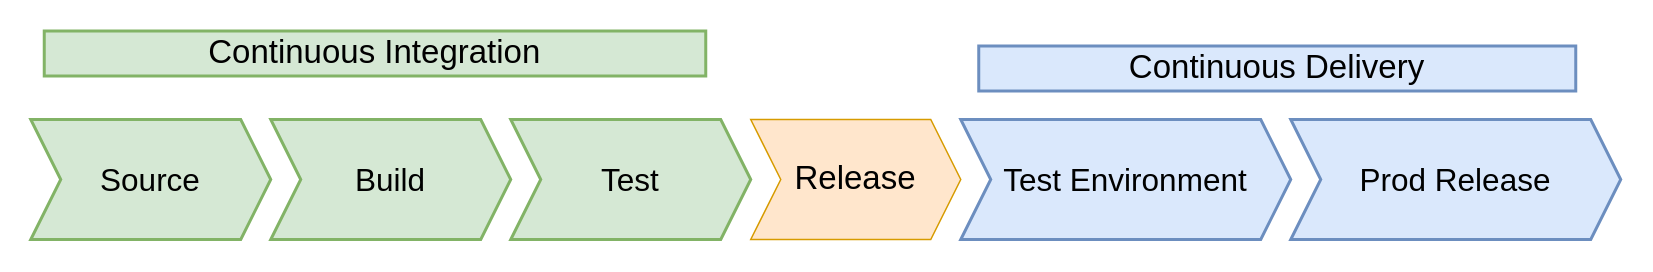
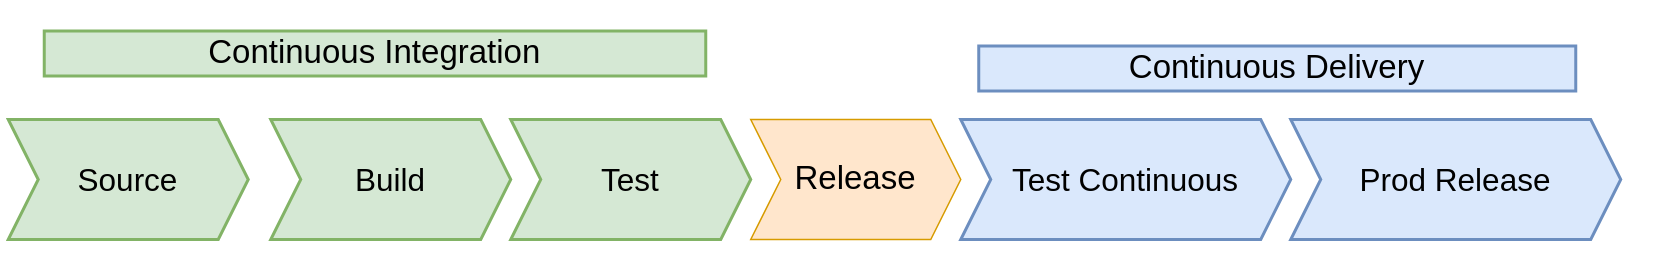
(151, 179) -> (128, 179)
(1126, 179) -> (1126, 179)
